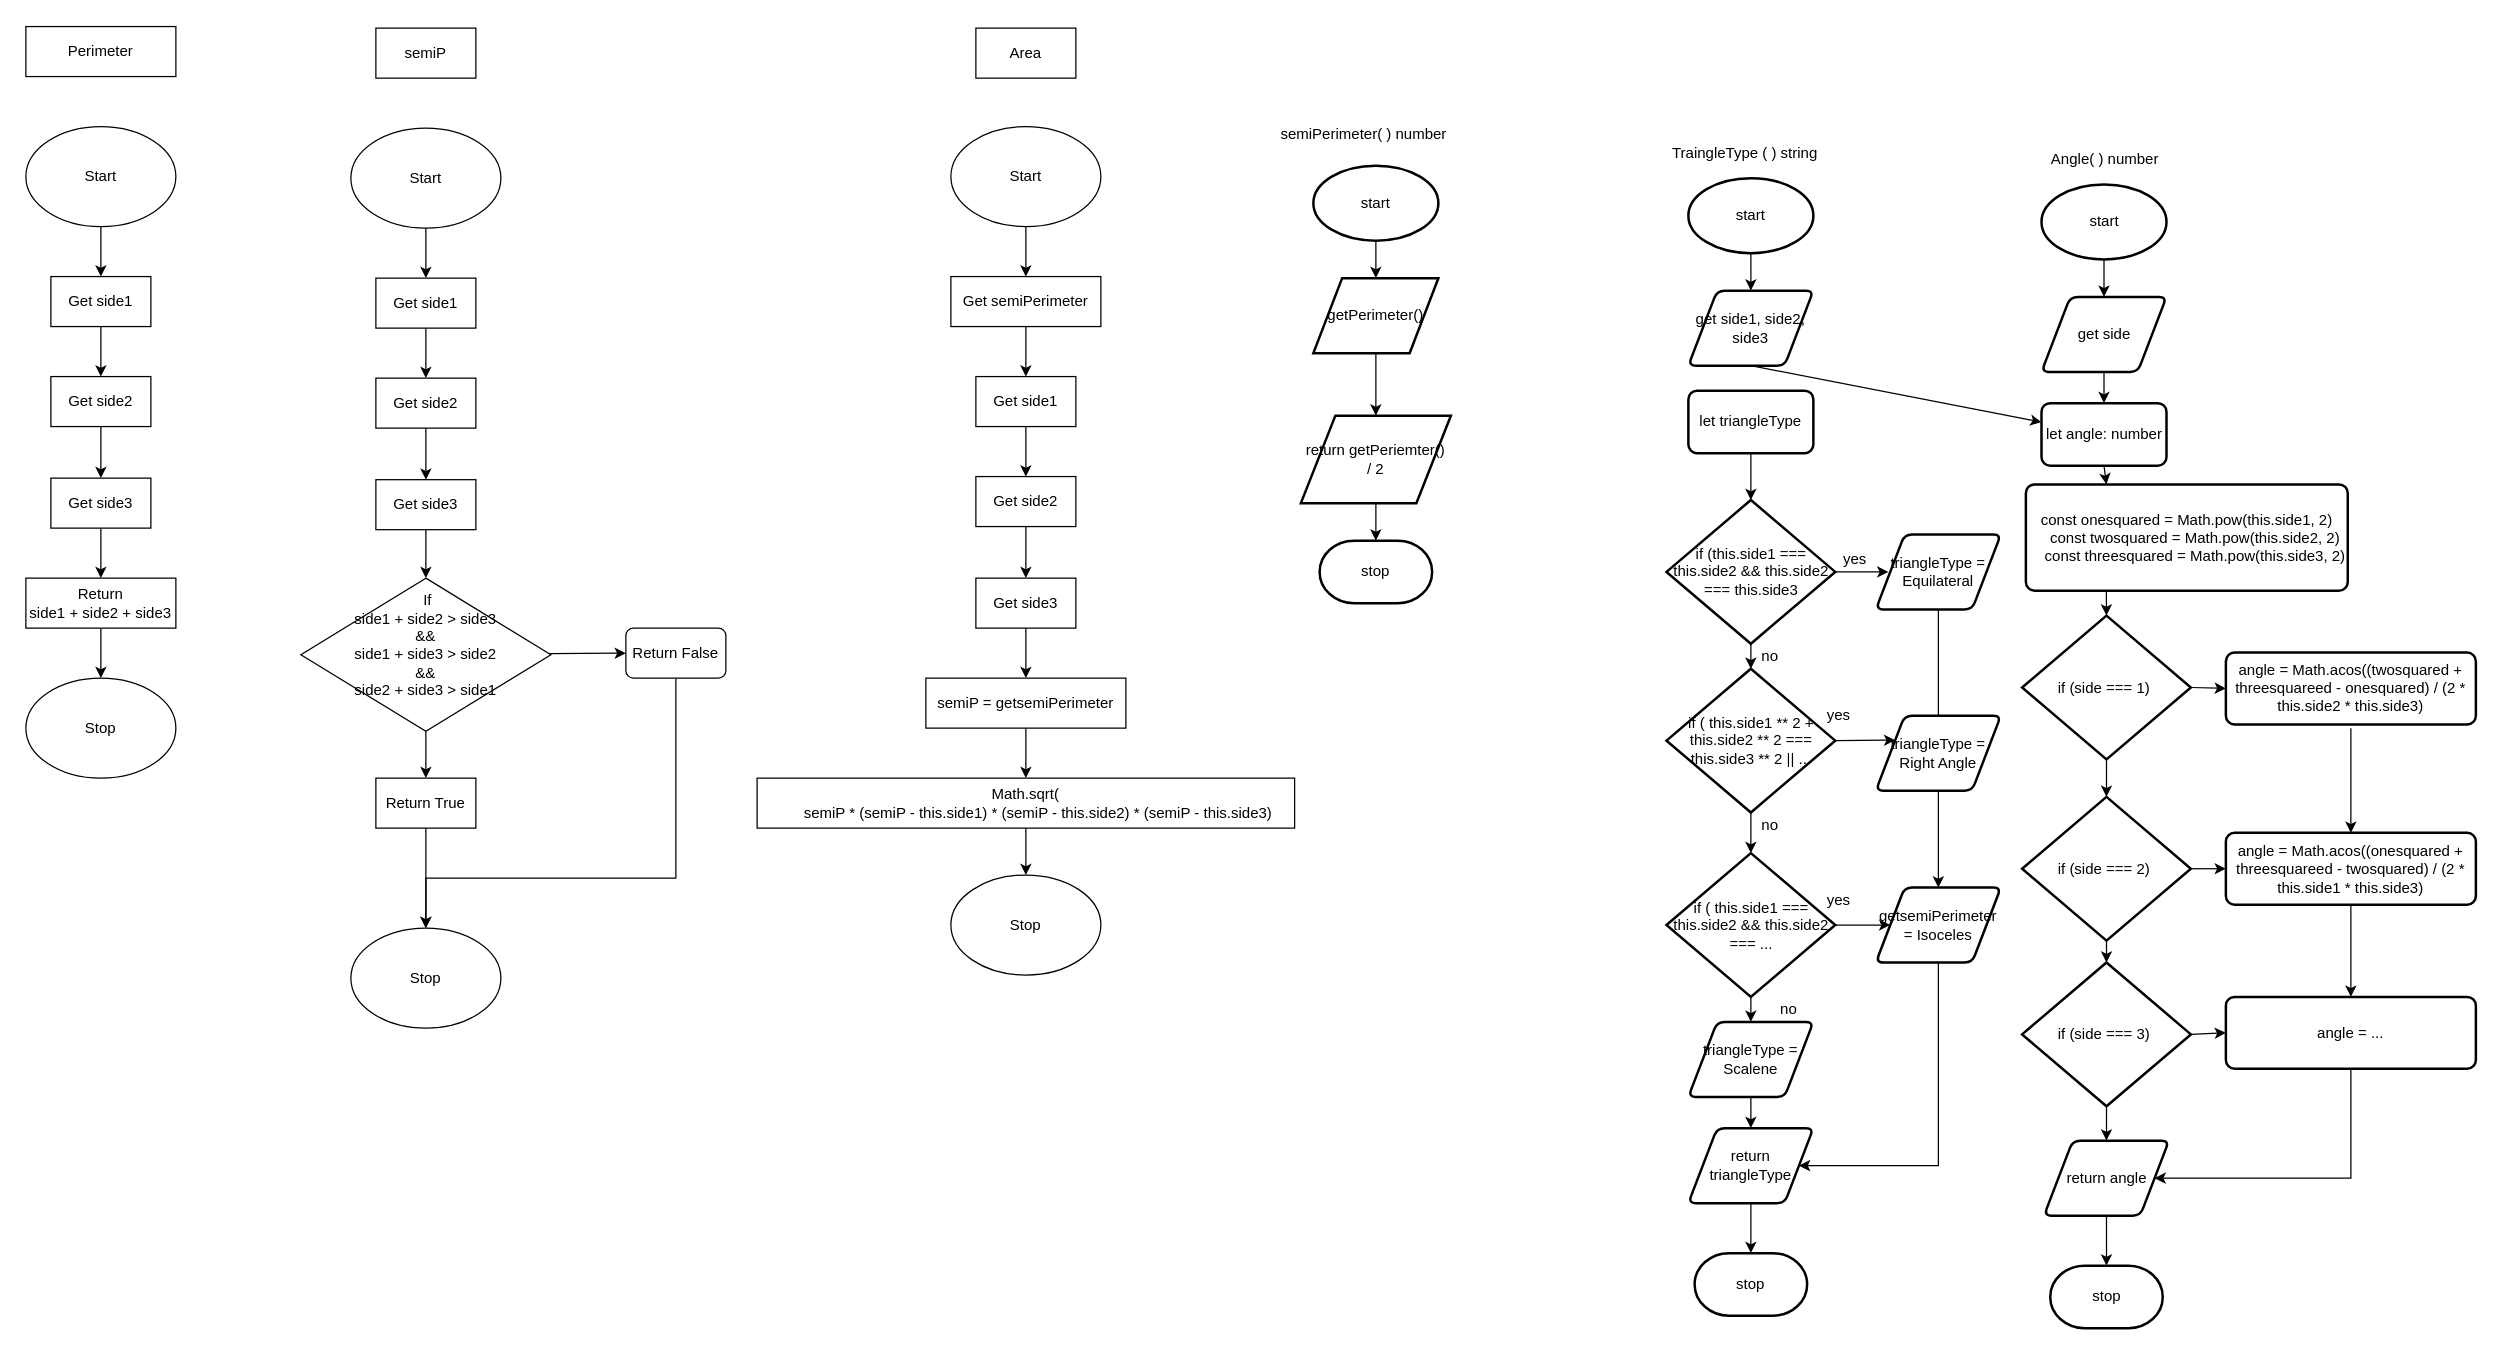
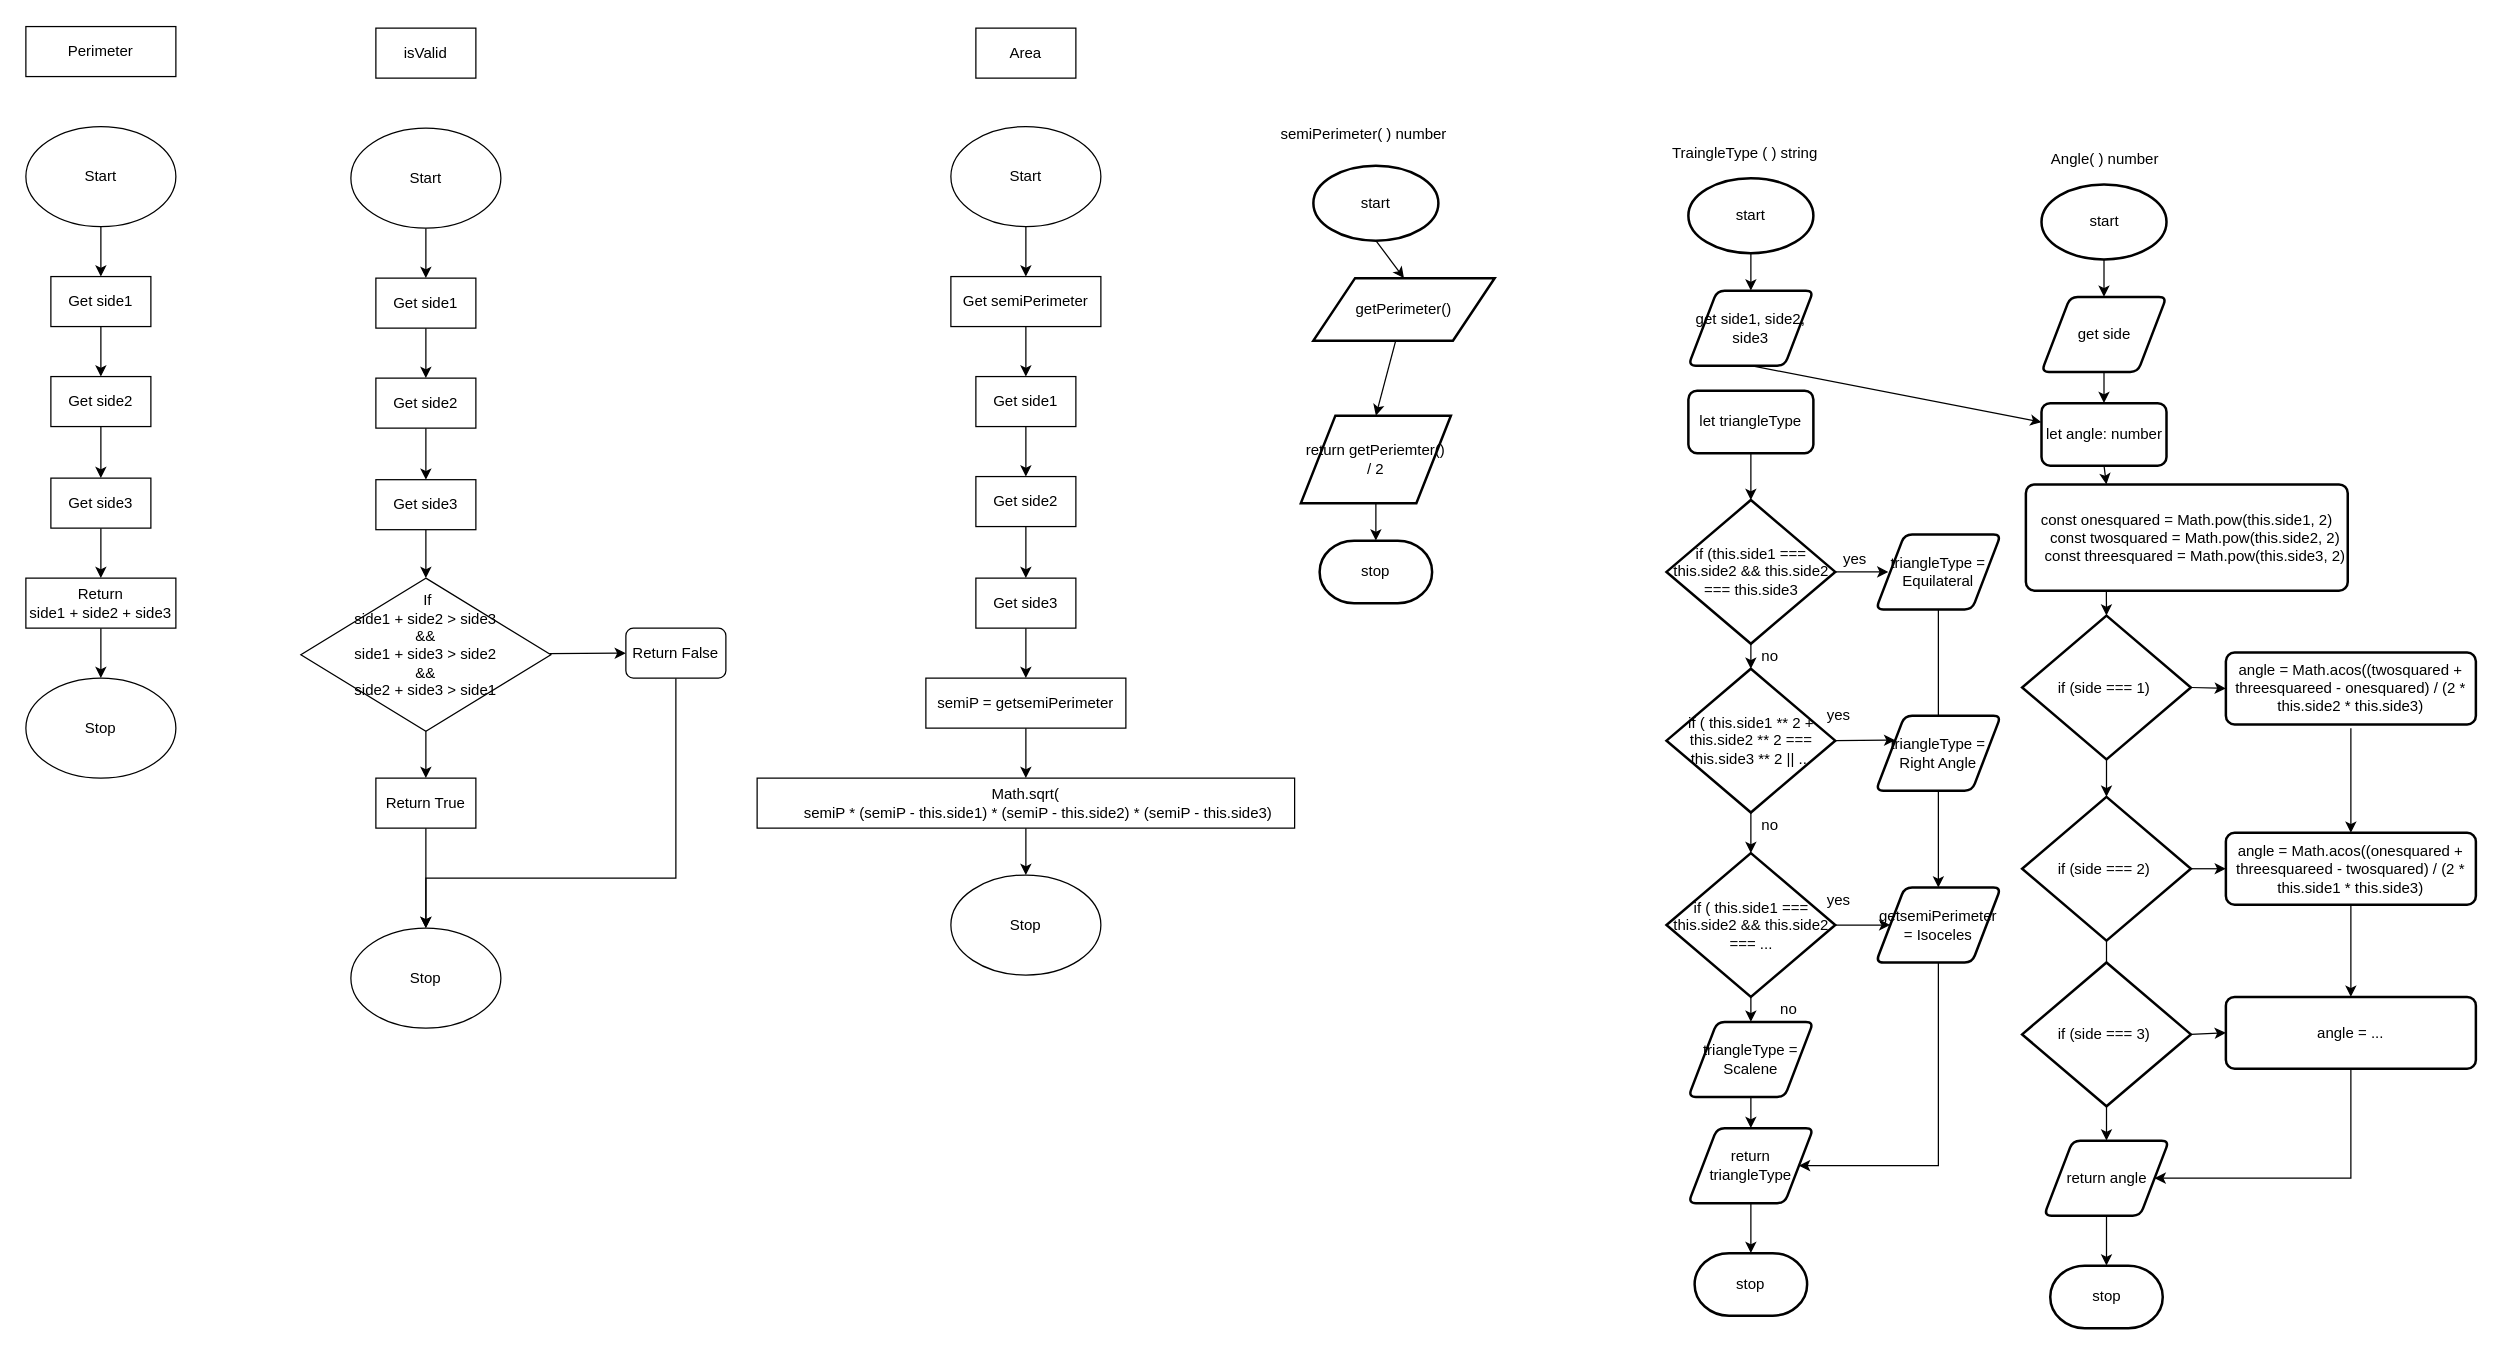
(426, 53) -> (426, 53)
(1376, 316) -> (1404, 309)
(2106, 952) -> (2106, 956)
